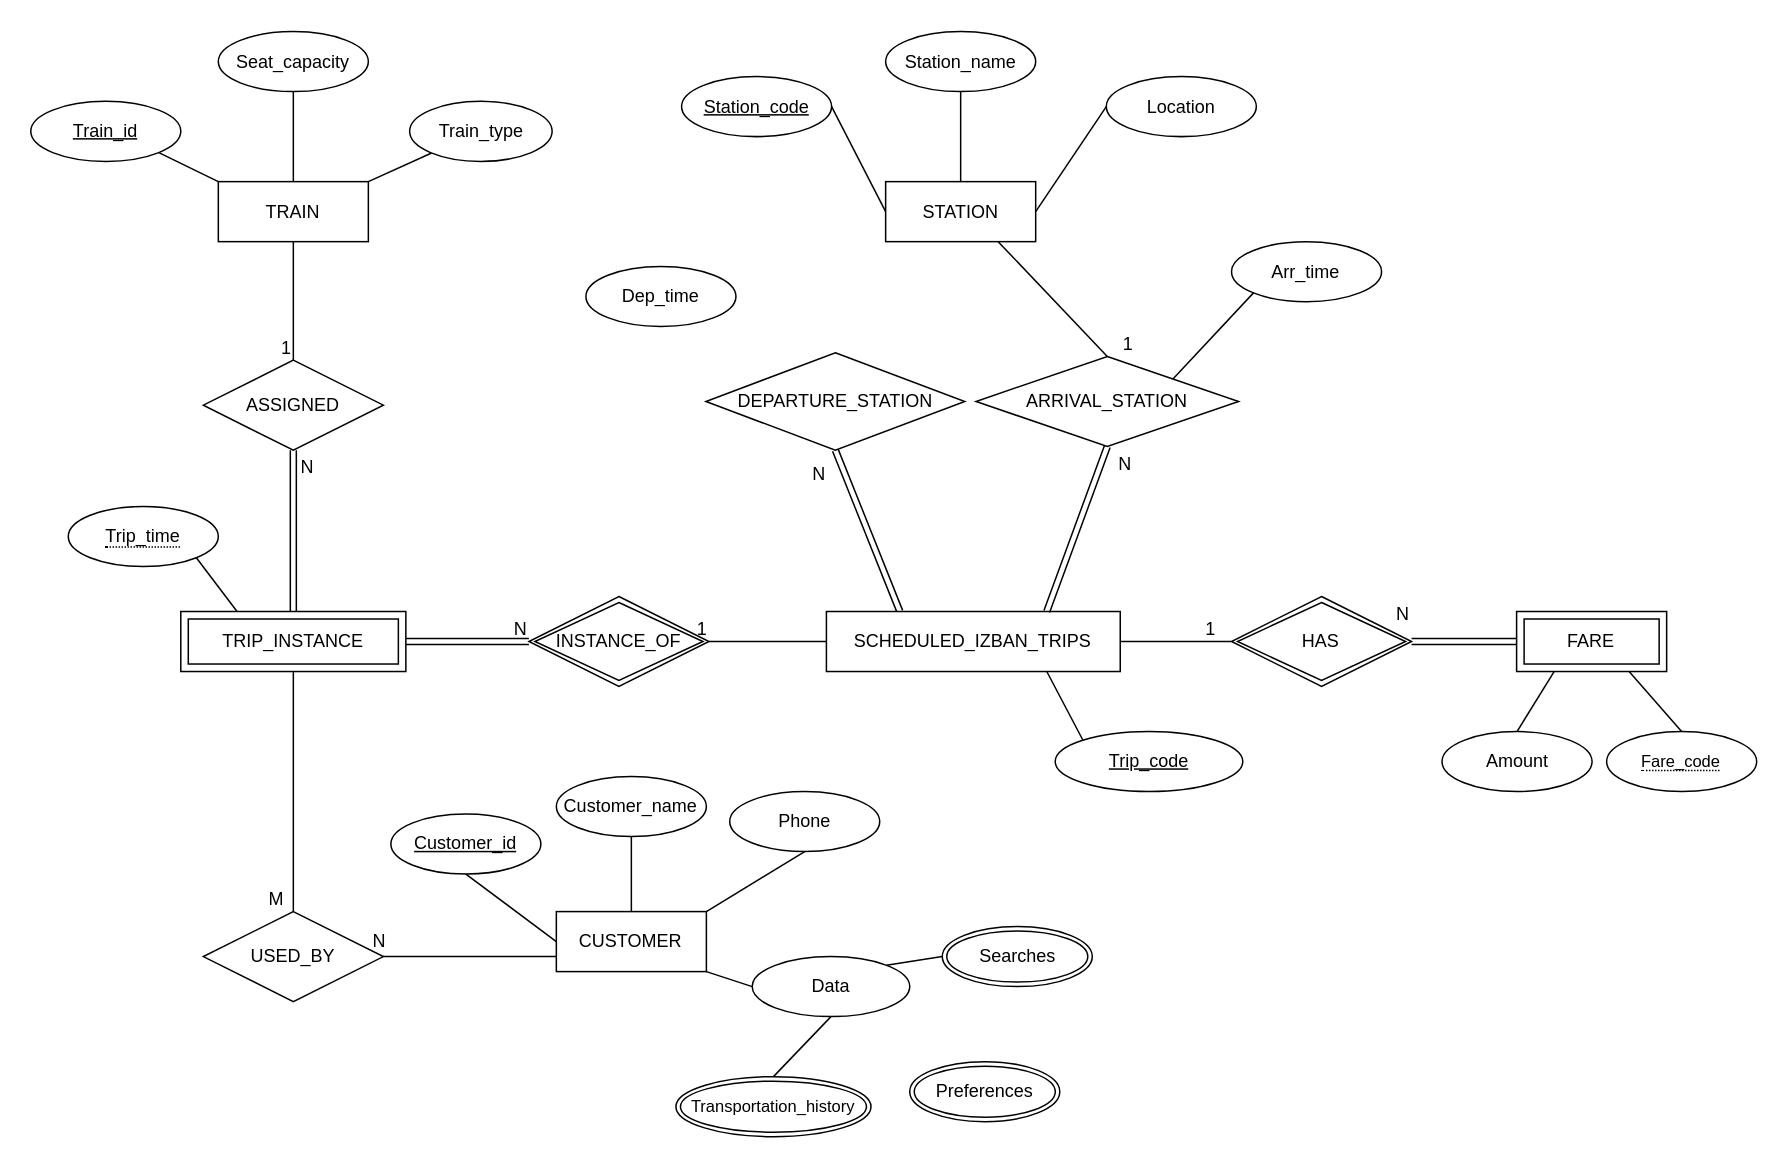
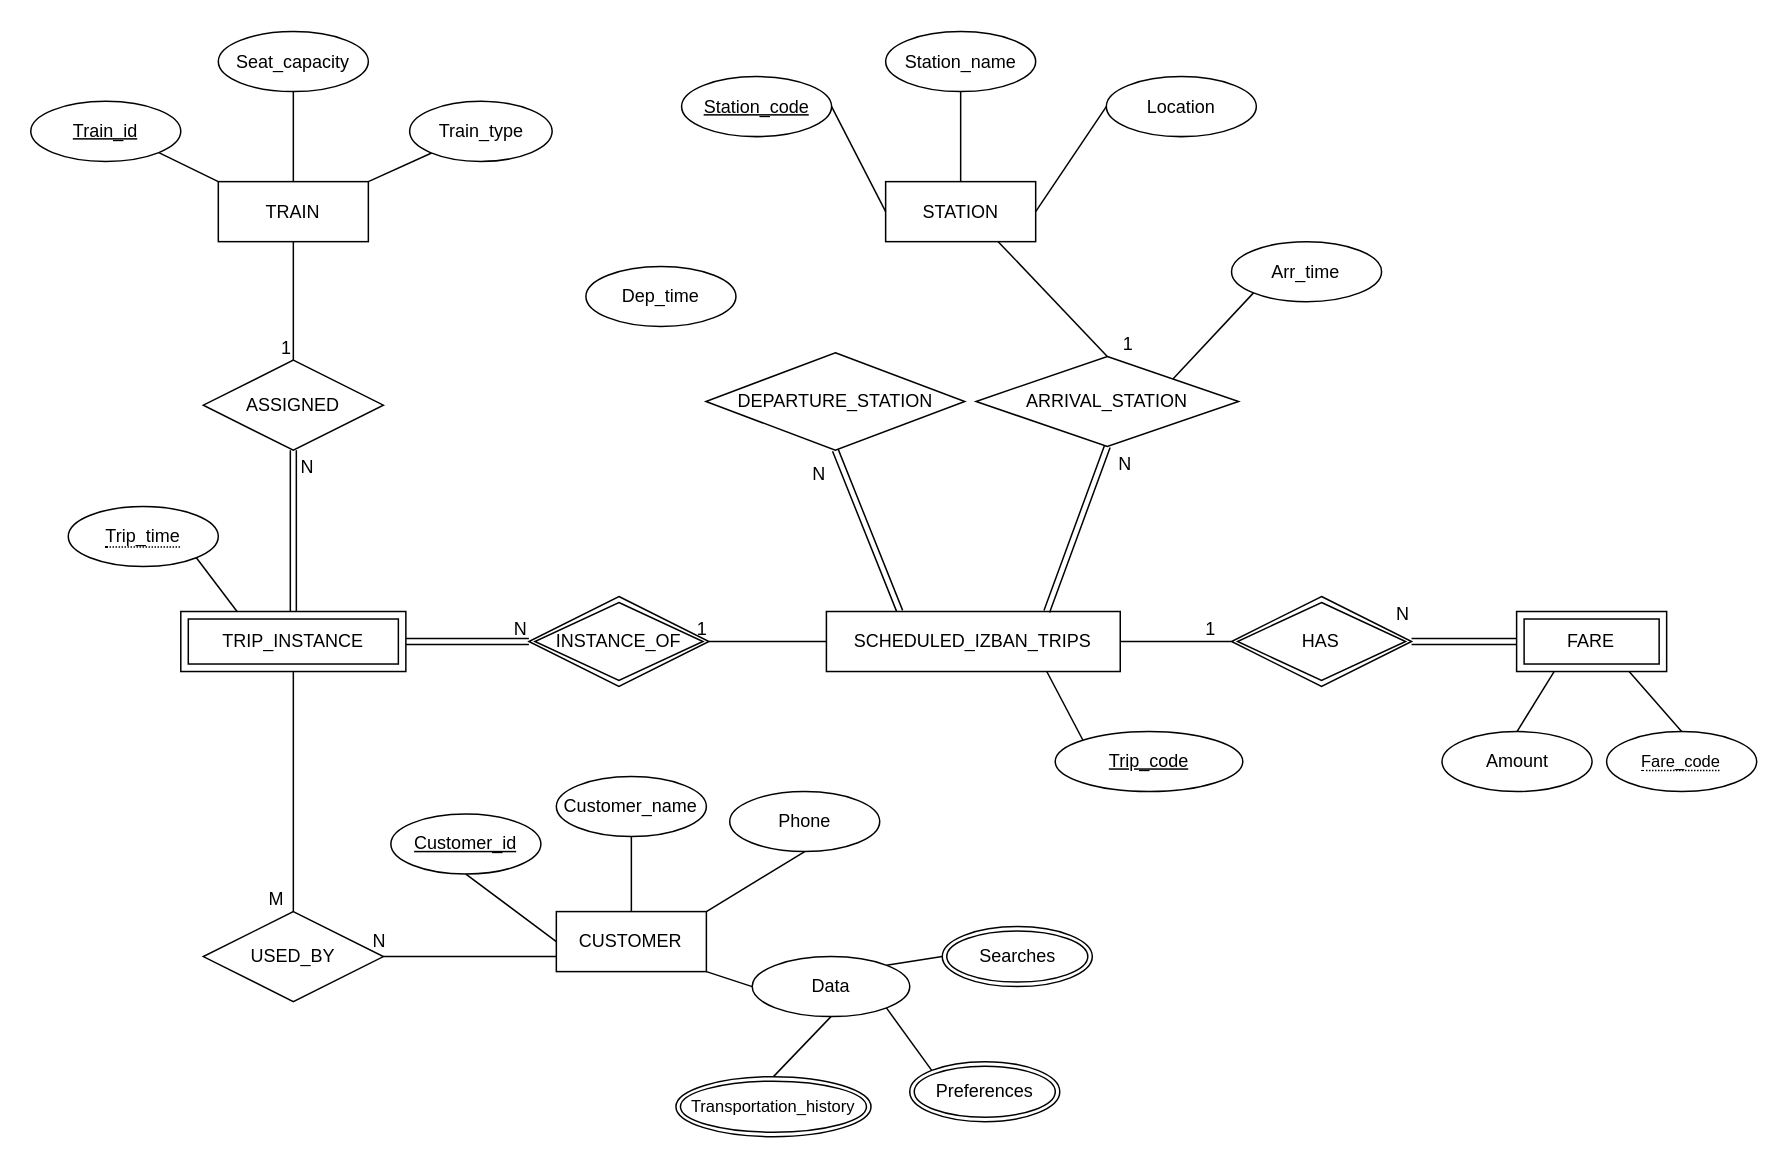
none -> (909, 1039)
